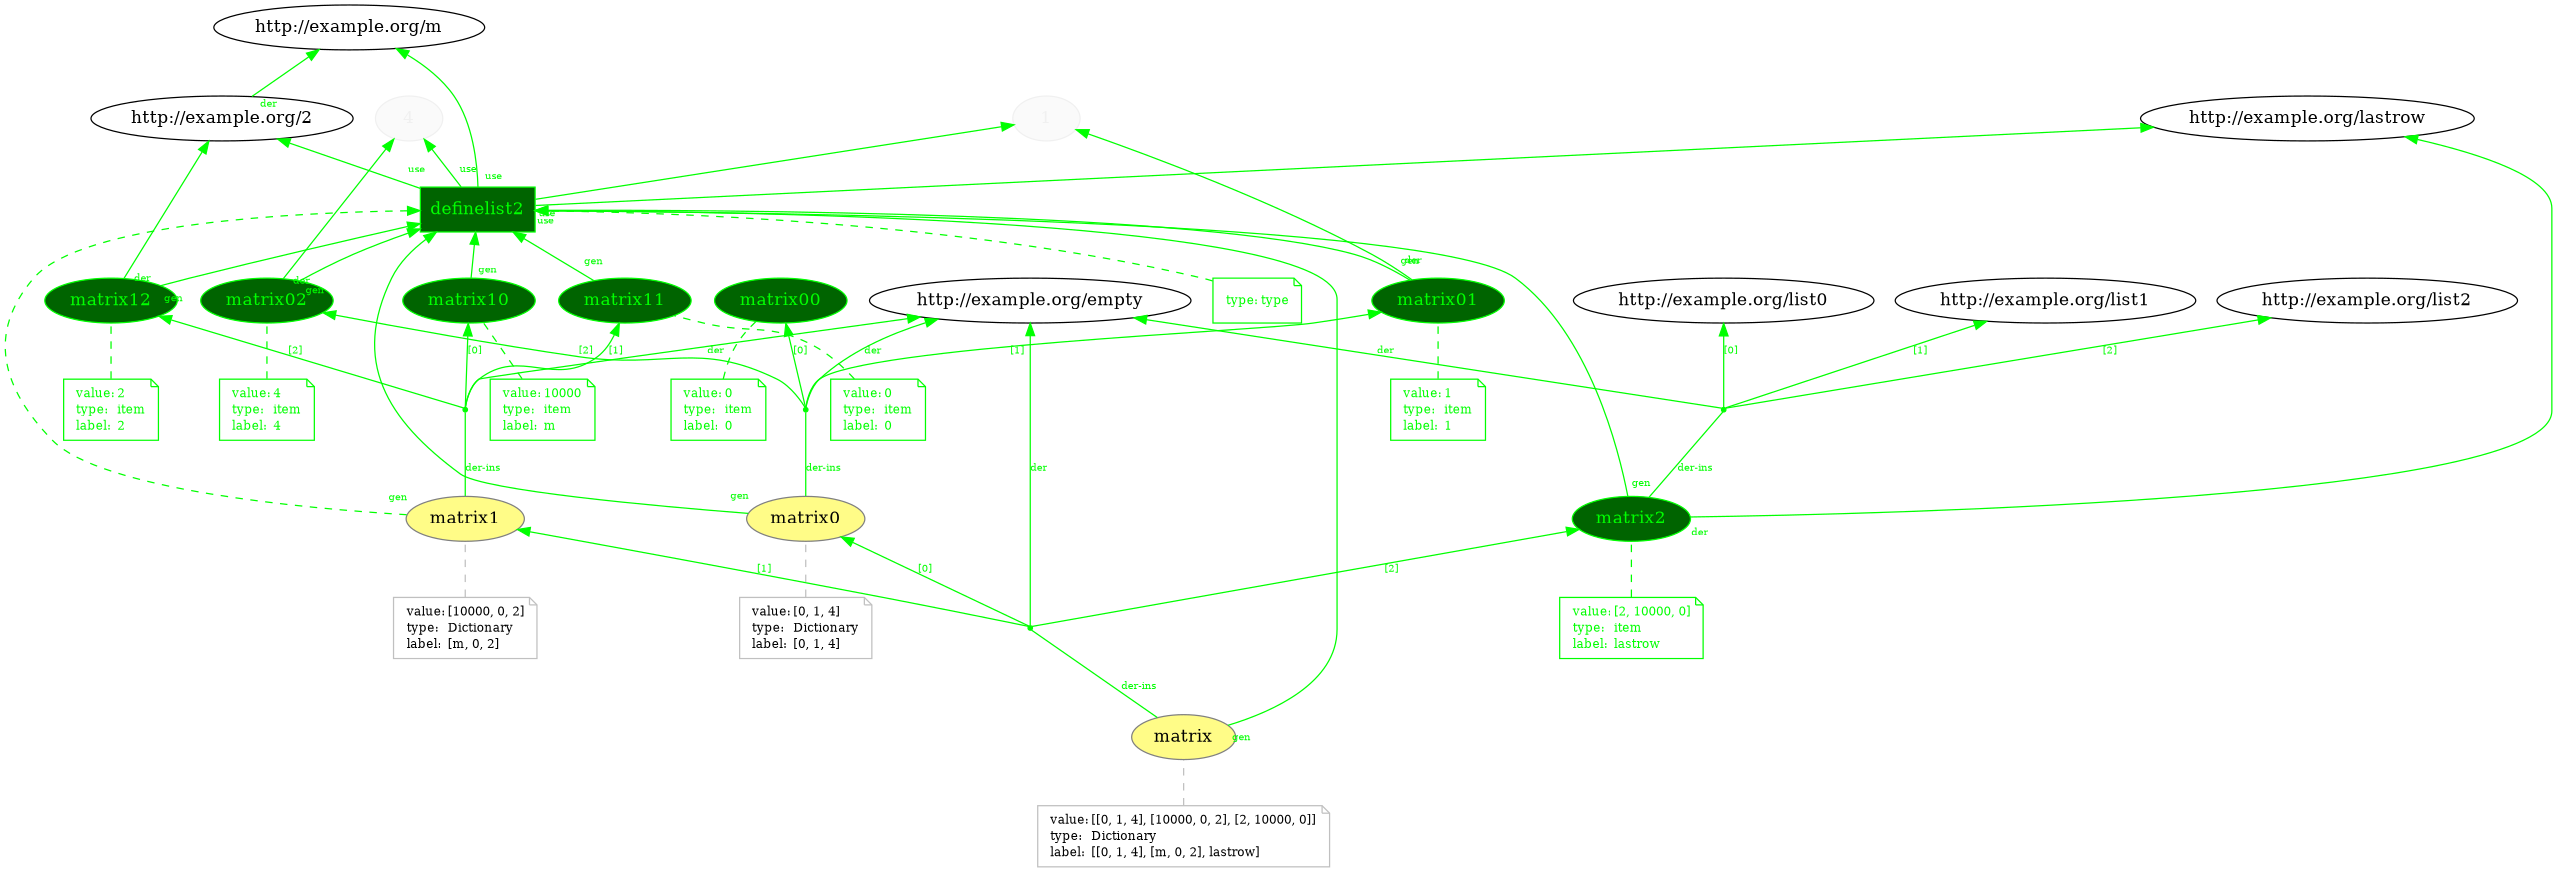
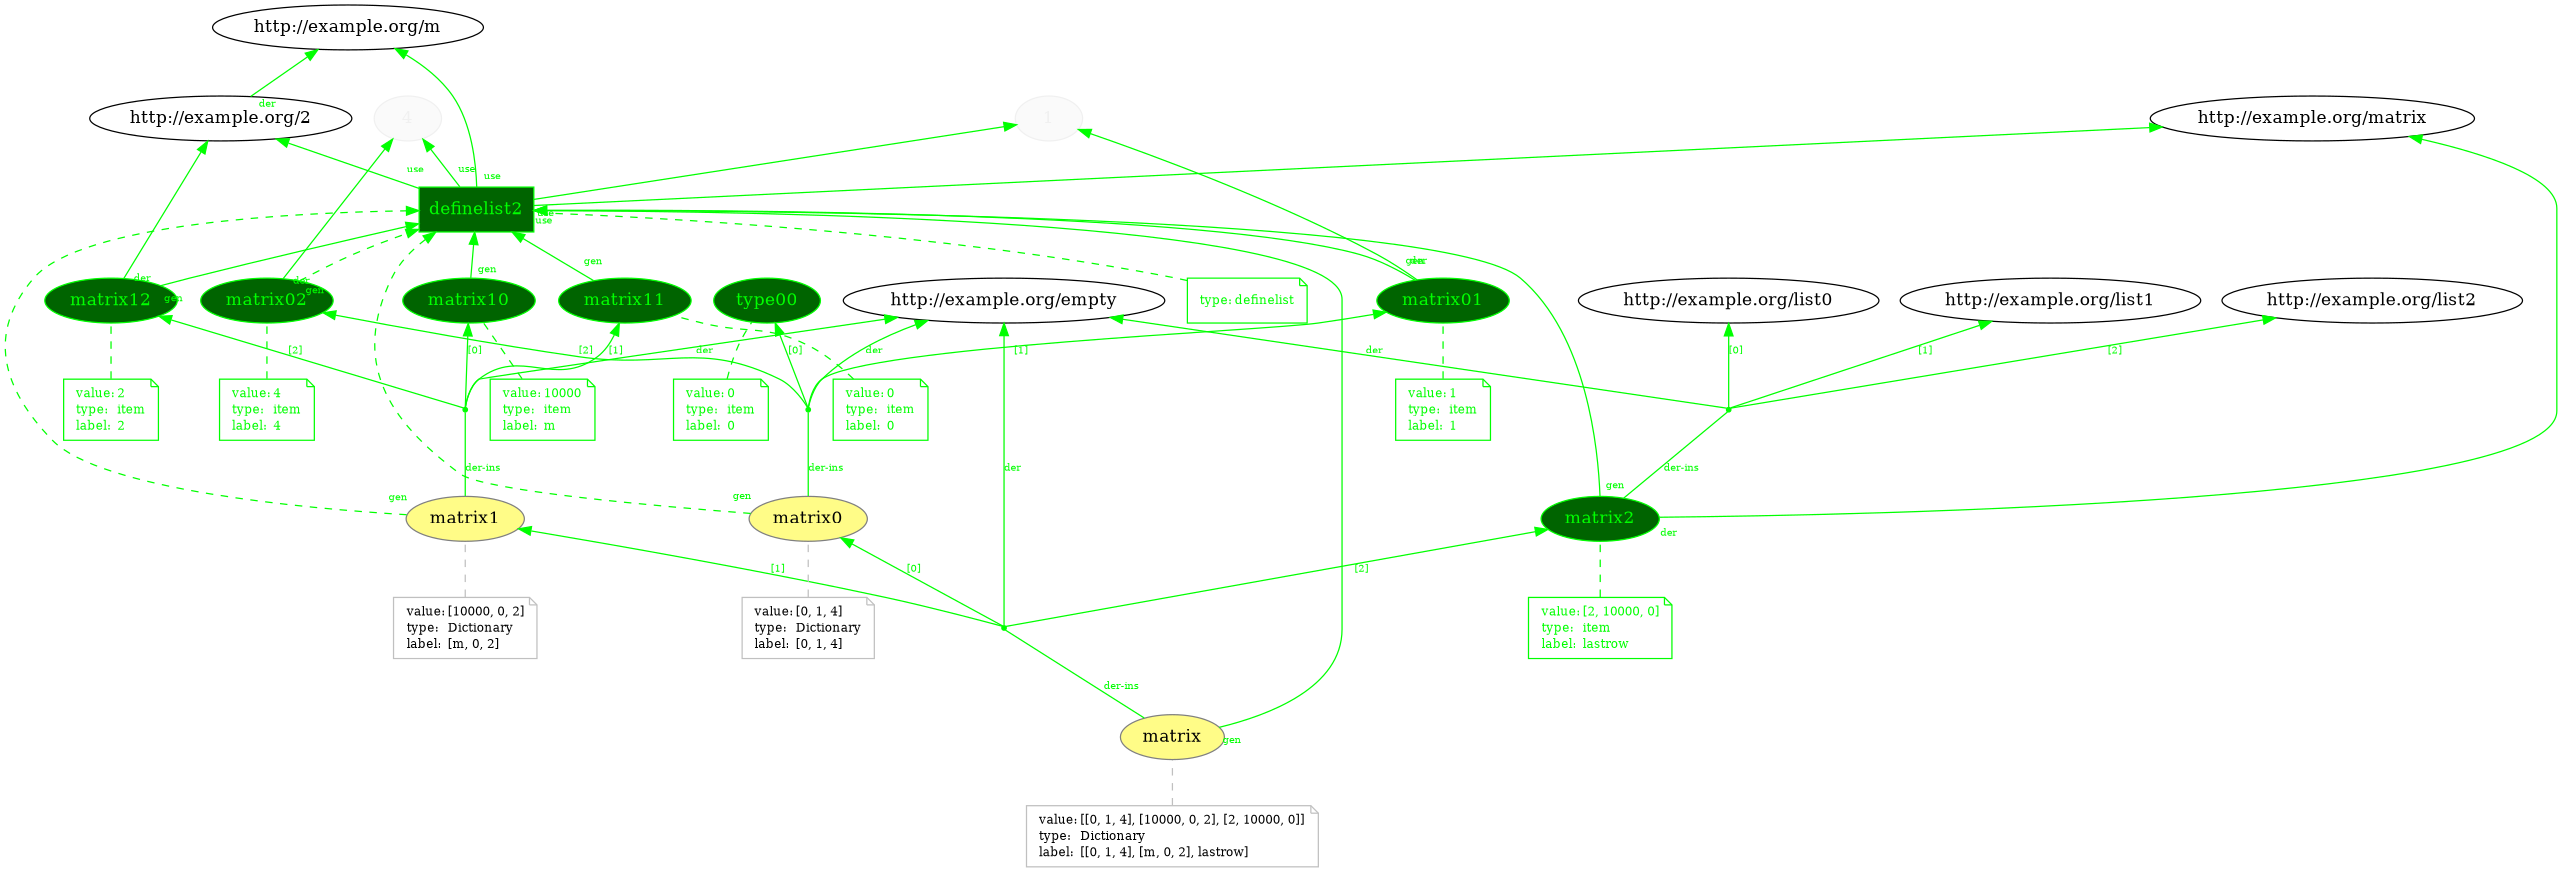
(2307, 118) -> (2312, 118)
(353, 255) -> (352, 255)
(781, 301) -> (767, 301)
(1275, 301) -> (1265, 301)
(478, 481) -> (479, 481)
